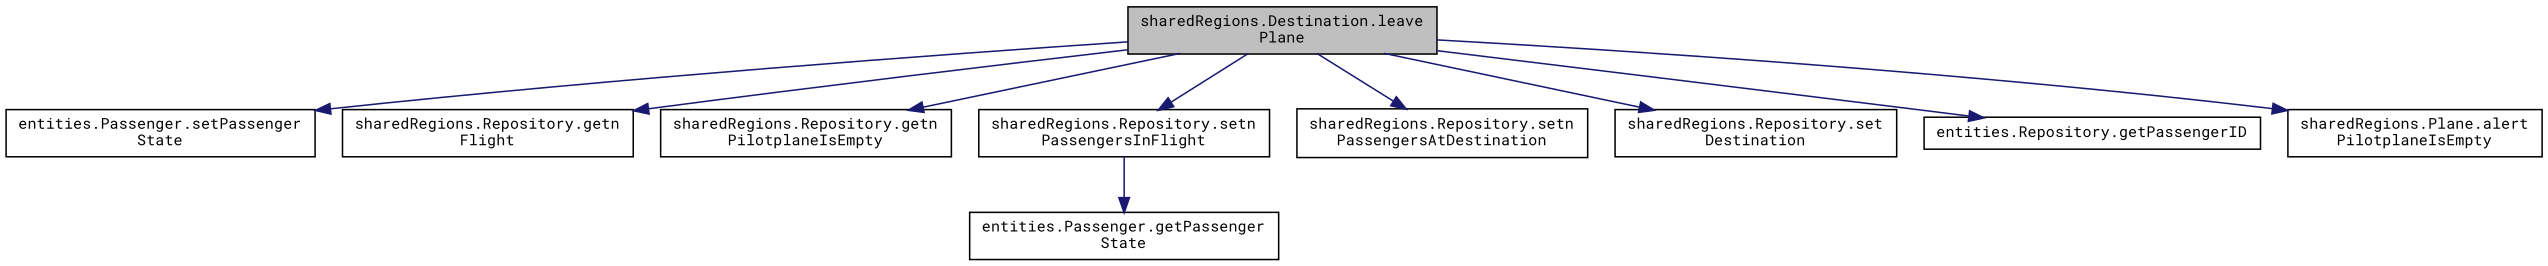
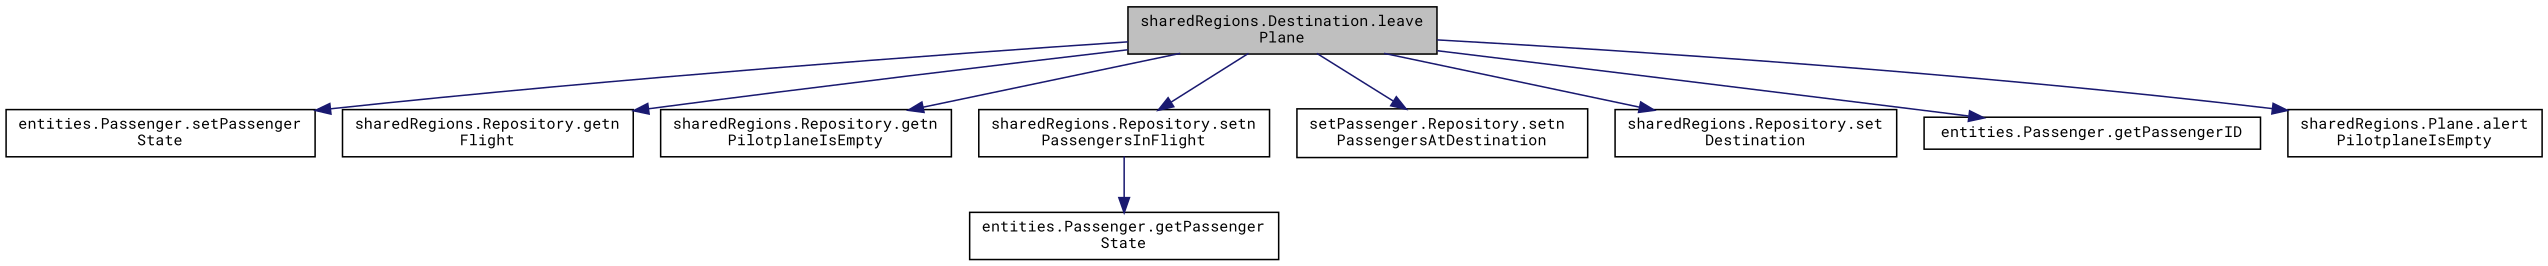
(1442, 133) -> (1442, 133)
(2092, 133) -> (2092, 133)
